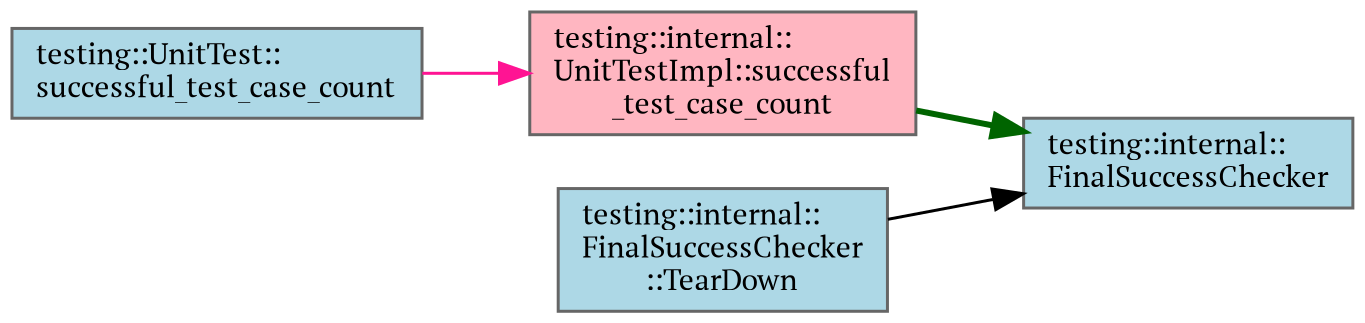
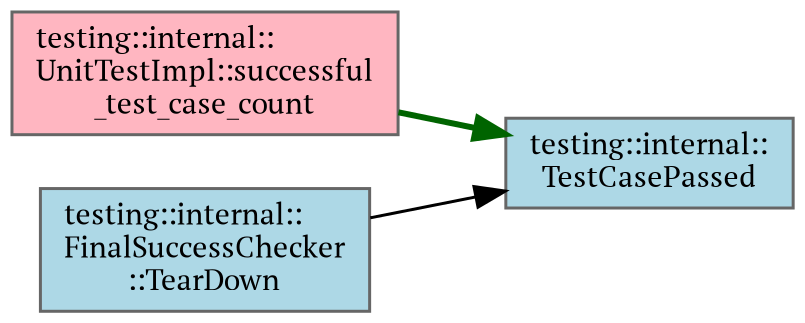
(217, 73) -> none
(1188, 163) -> (649, 163)
